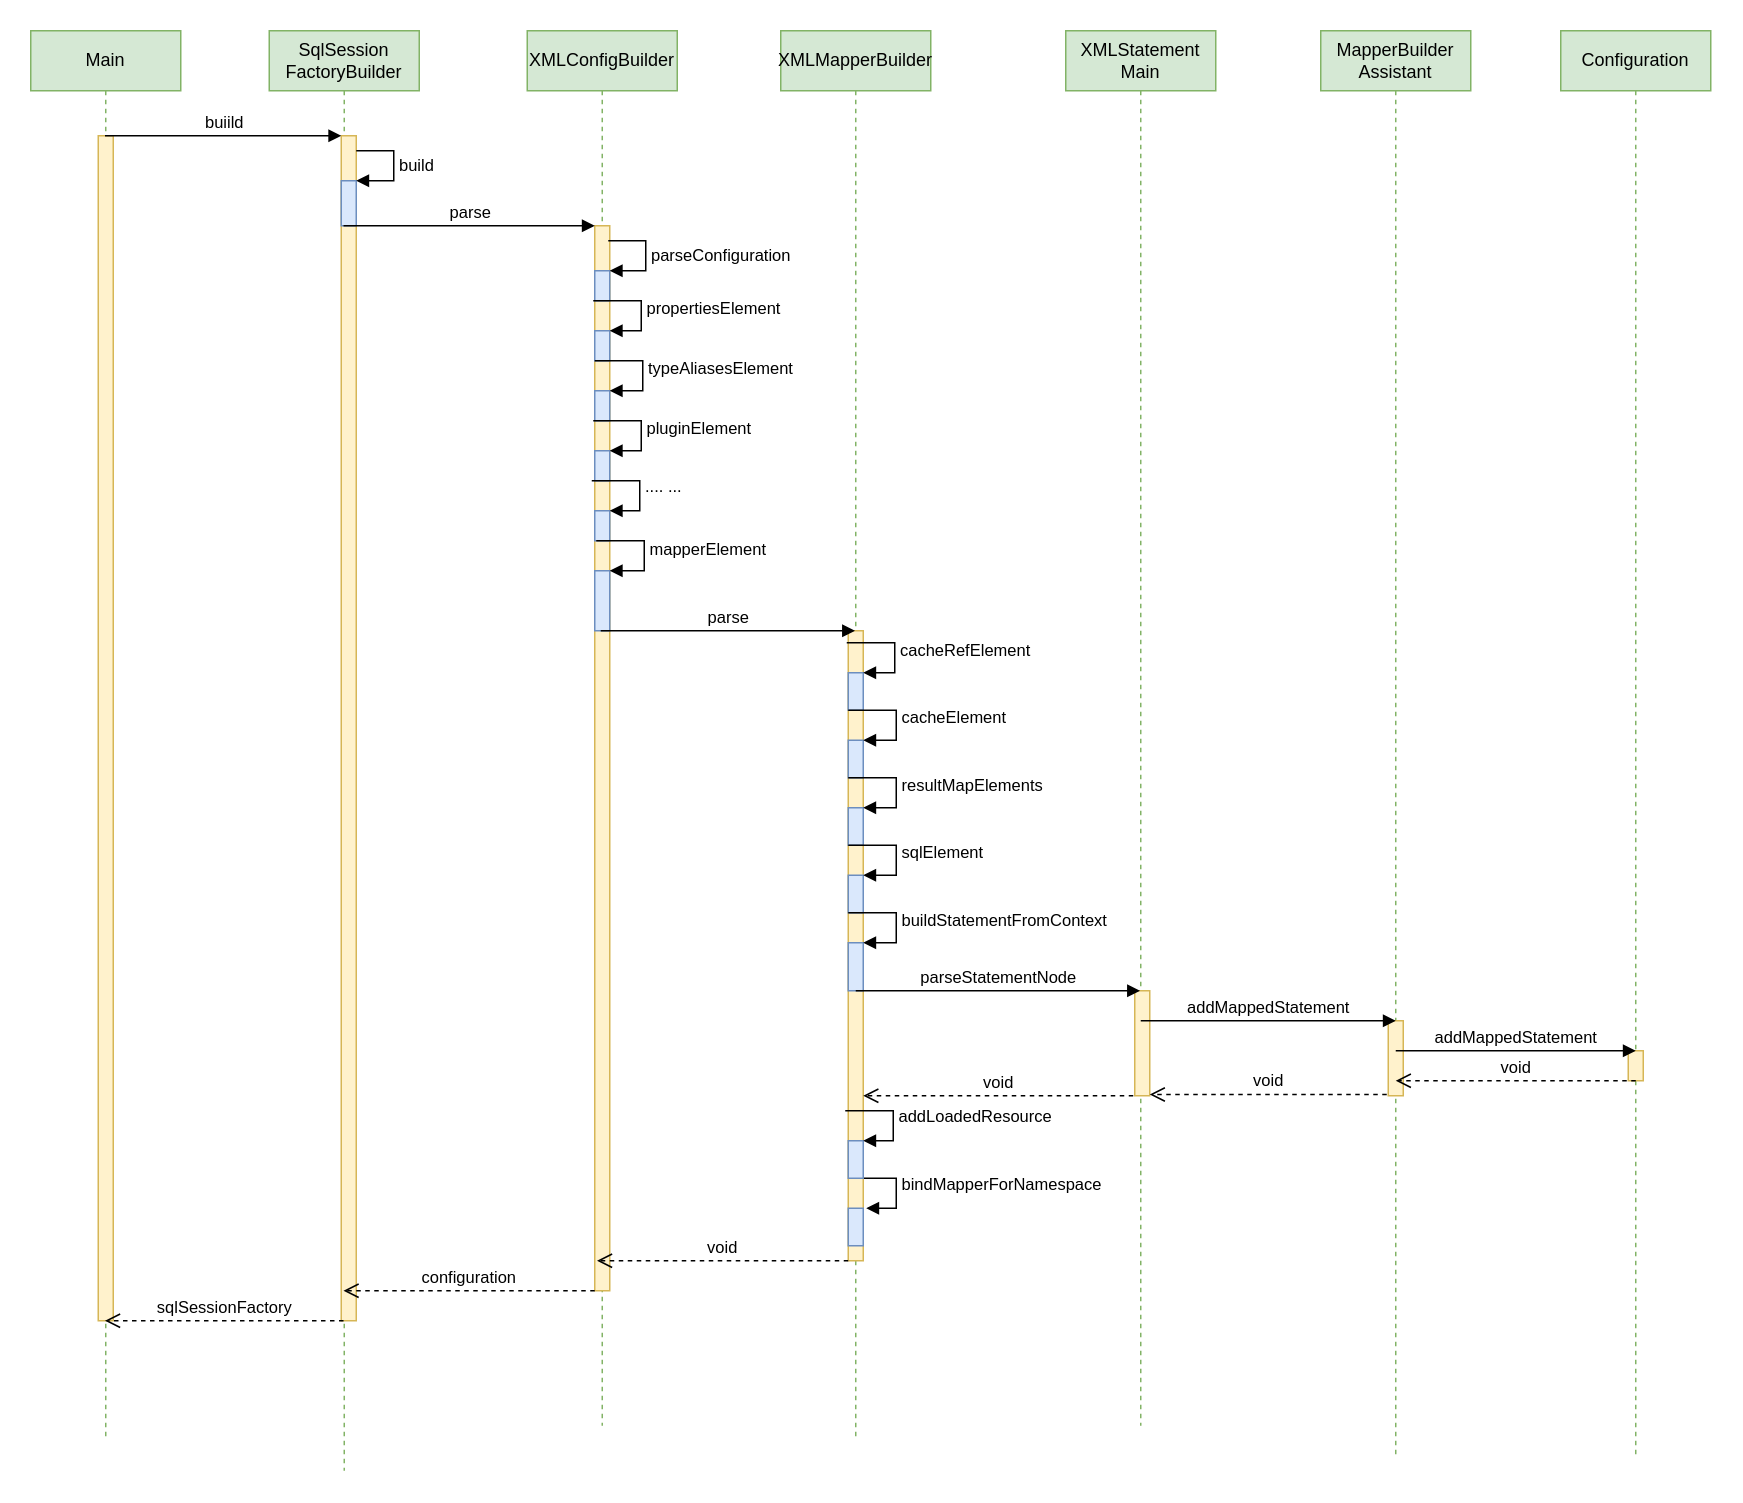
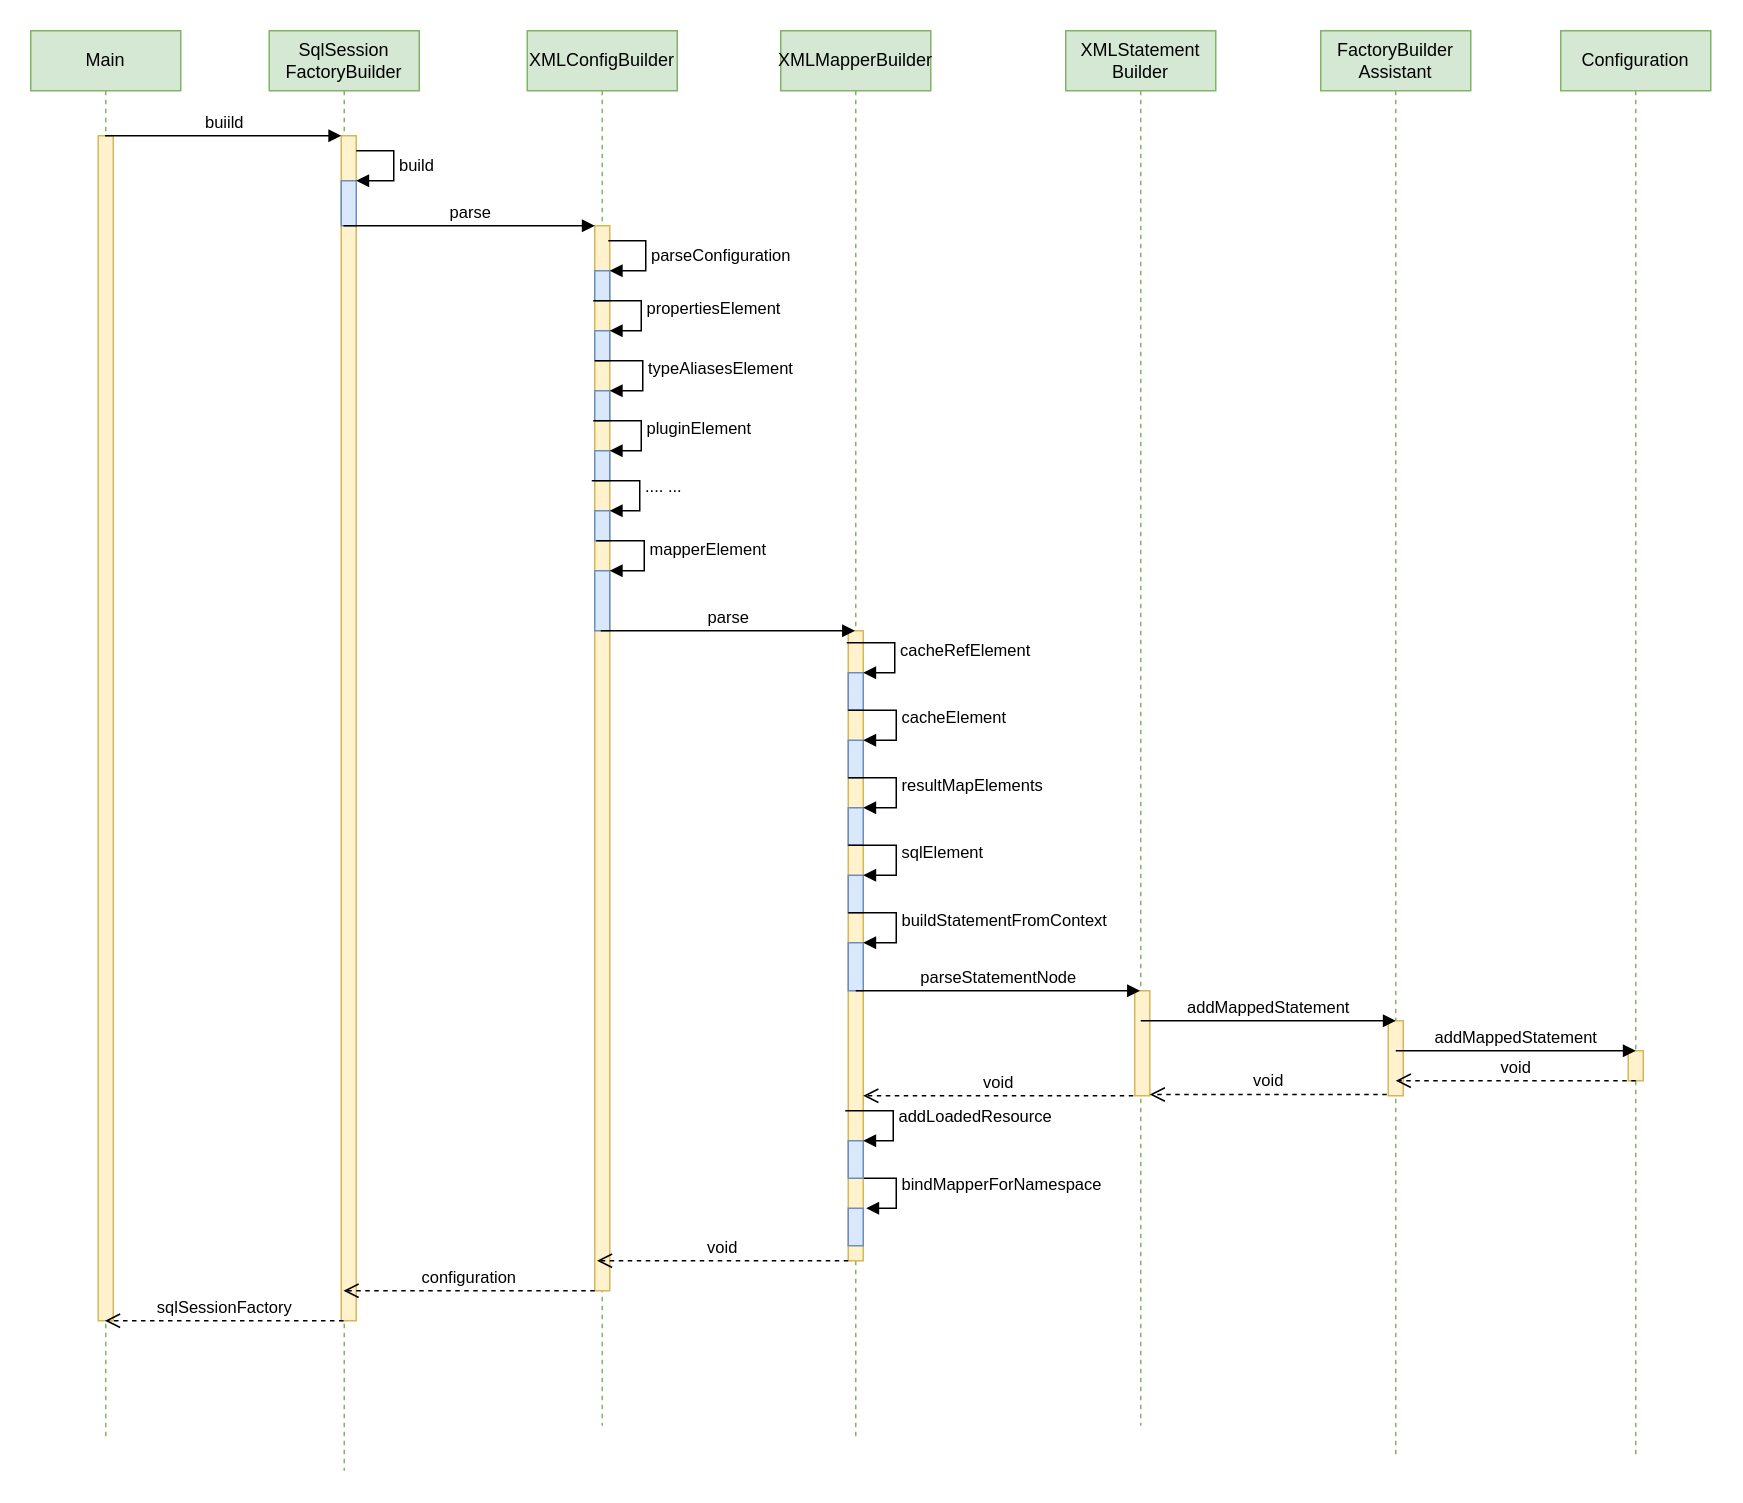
(1141, 61) -> (1141, 61)
(1396, 61) -> (1396, 61)
